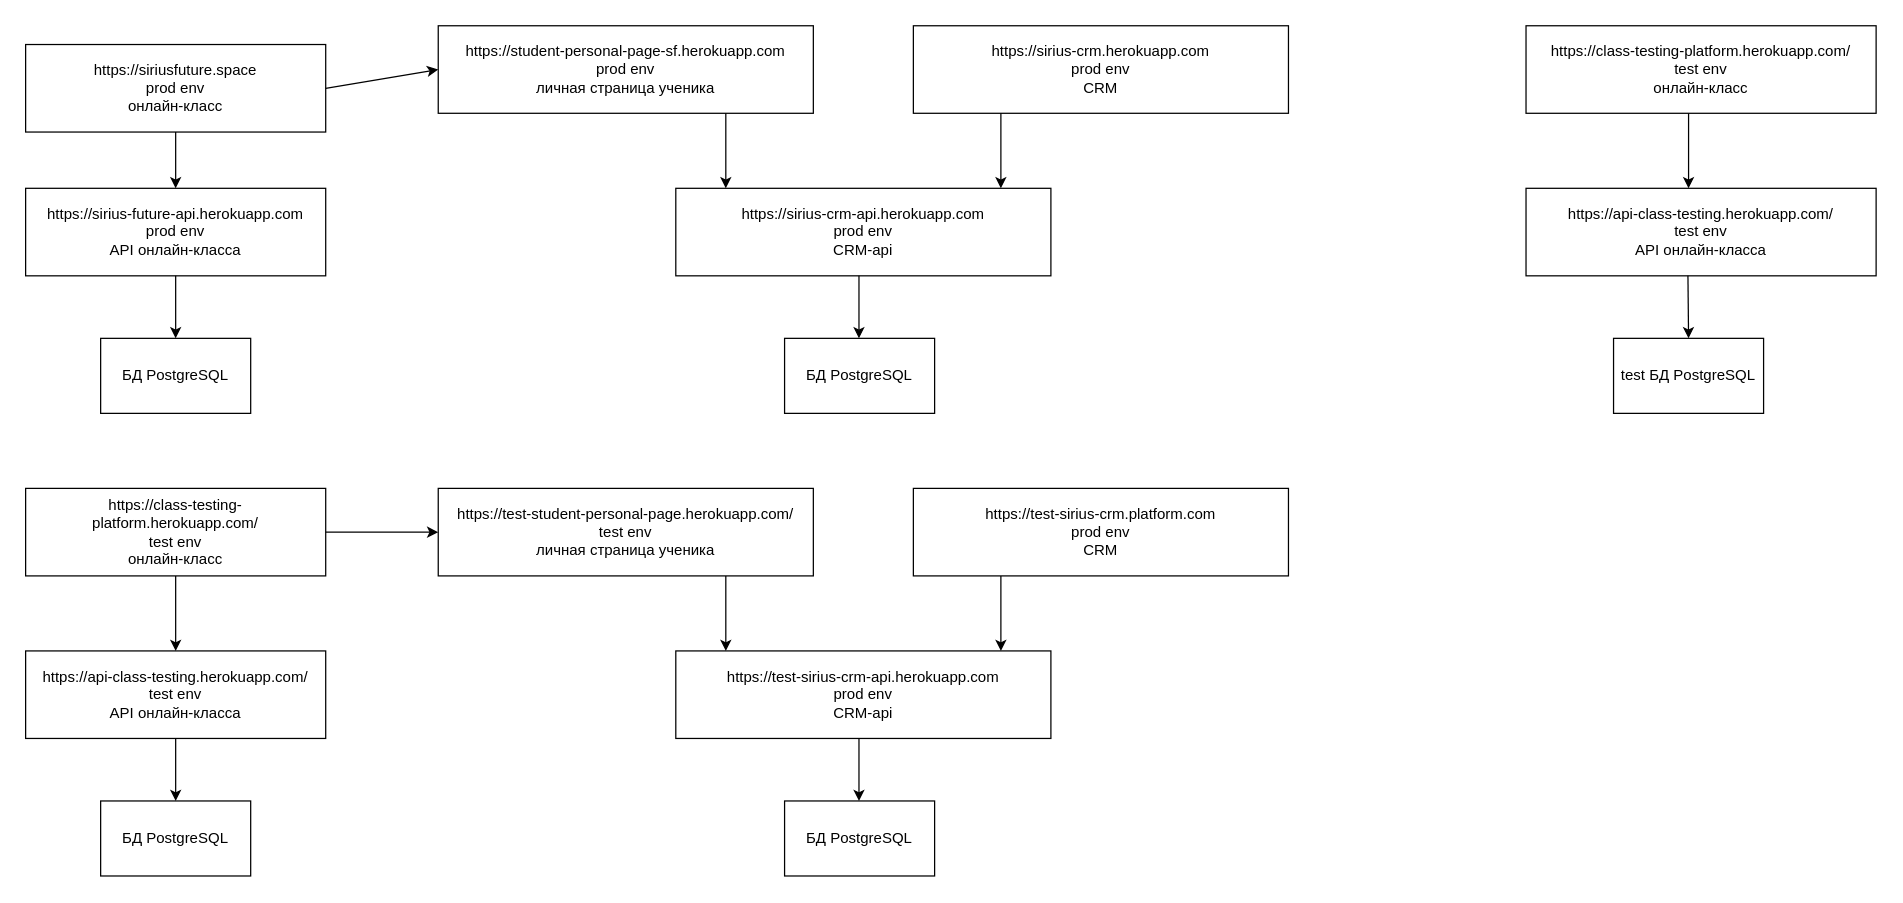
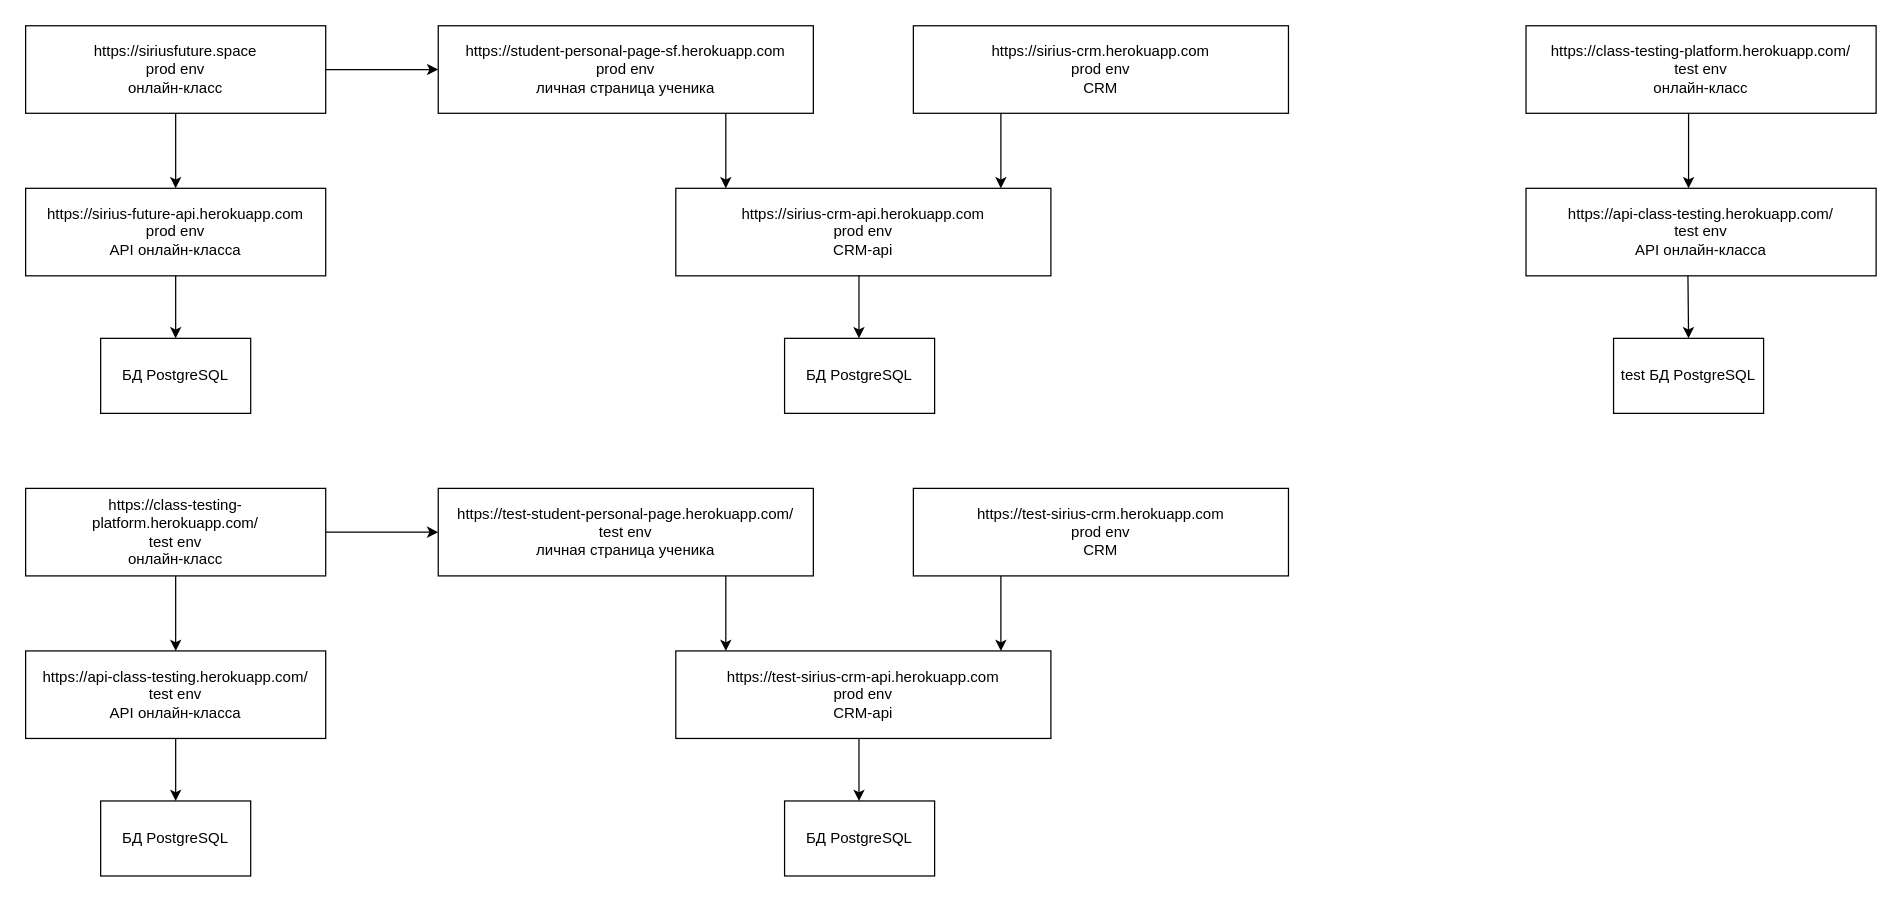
(176, 88) -> (176, 69)
(1101, 532) -> (1101, 532)
